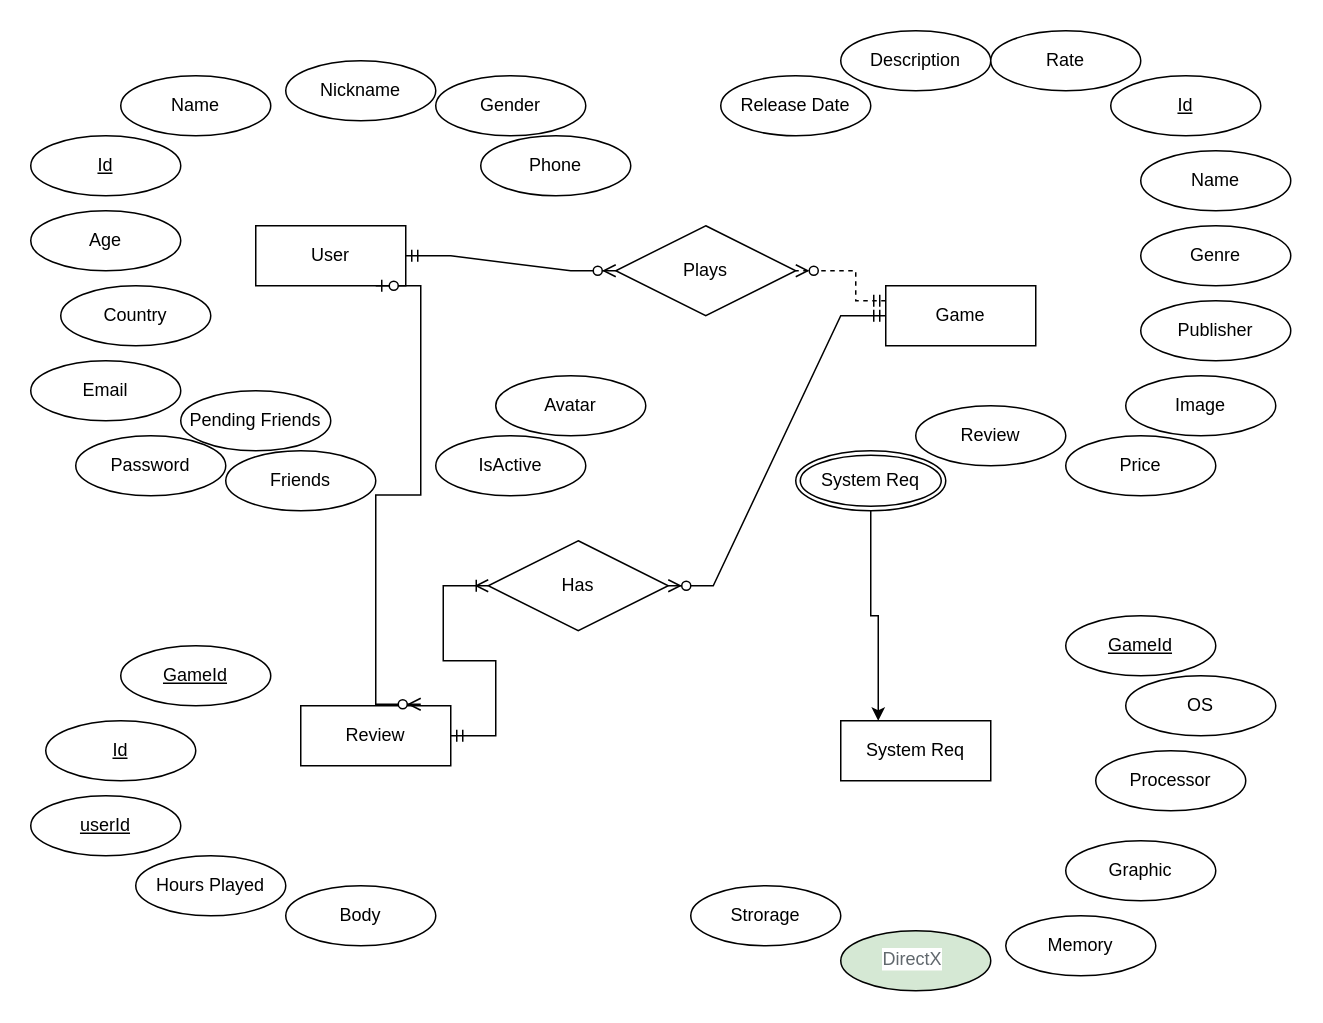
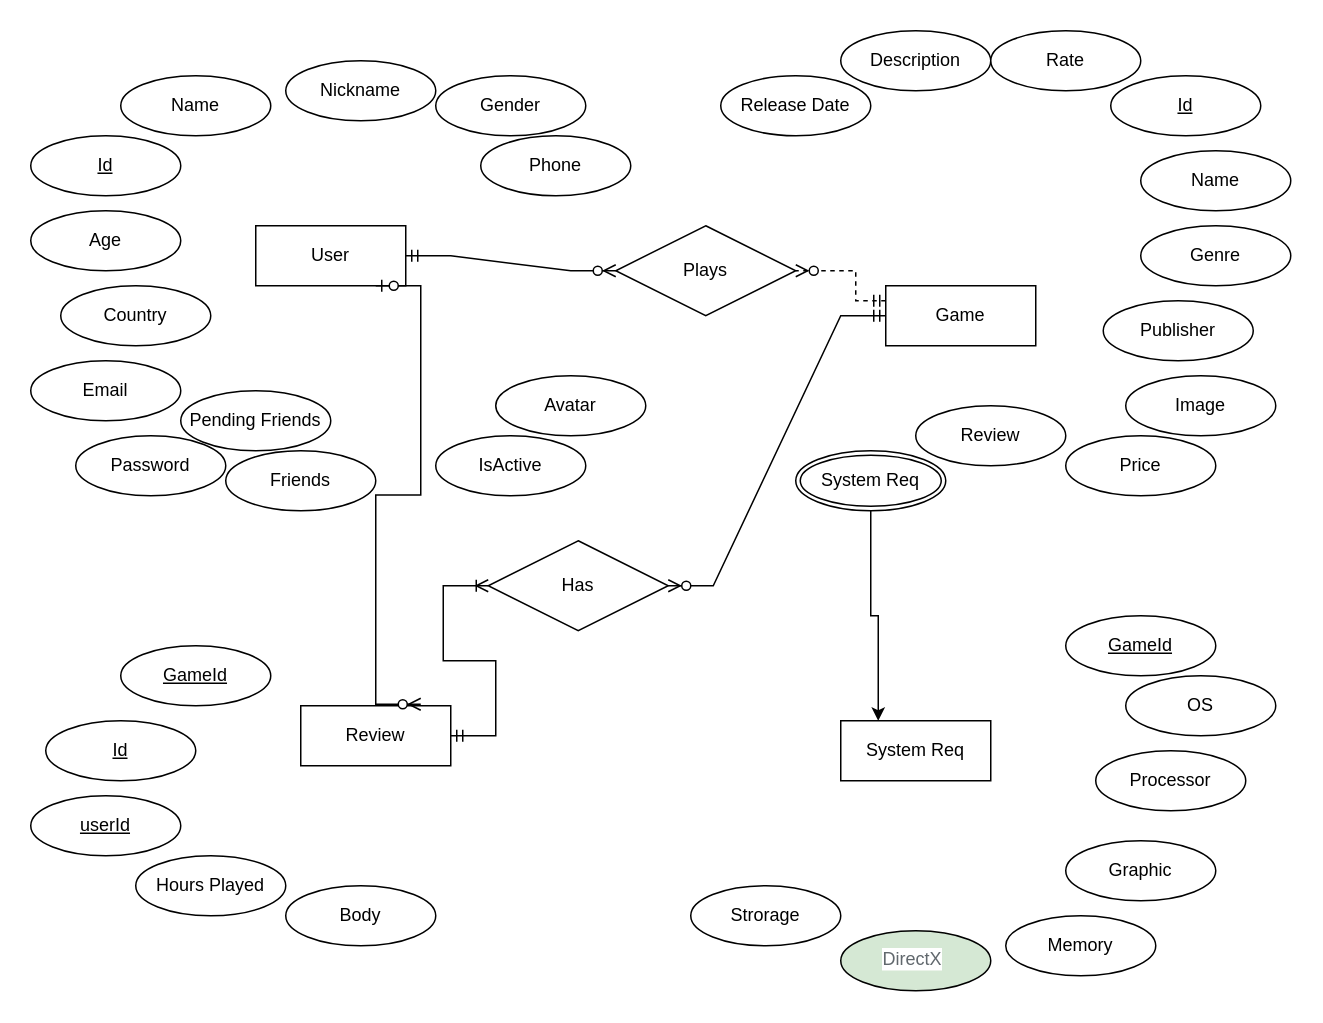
(1216, 331) -> (1178, 331)
